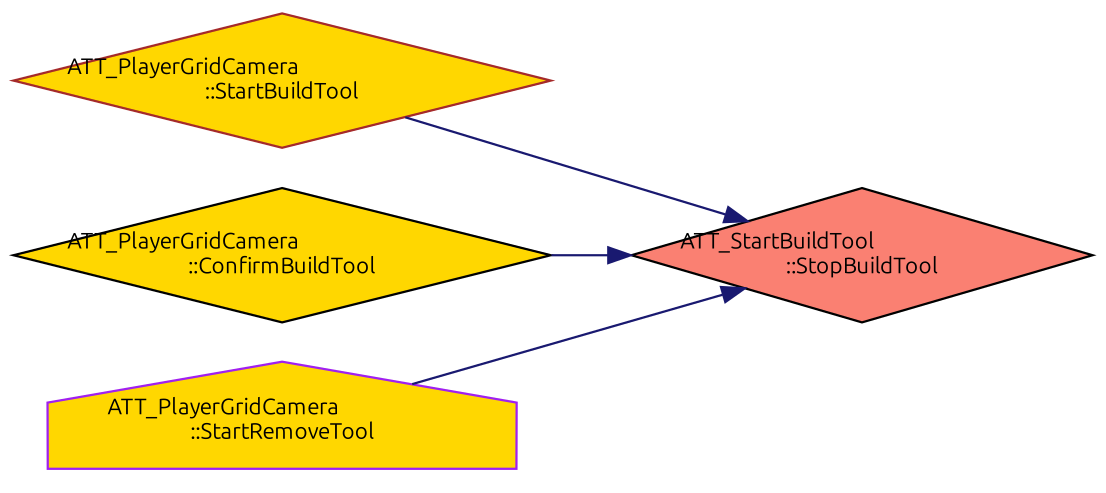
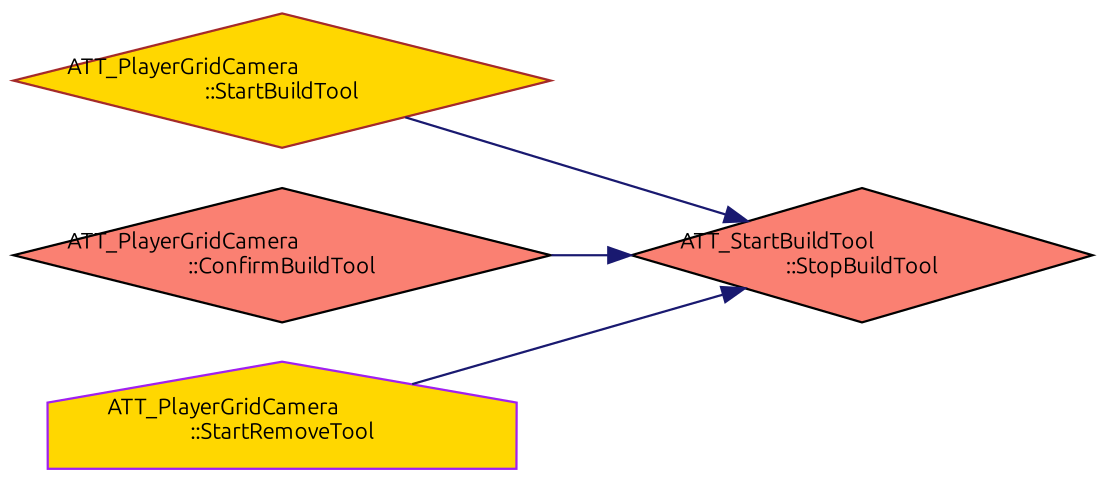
(282, 255) -> (282, 255)
